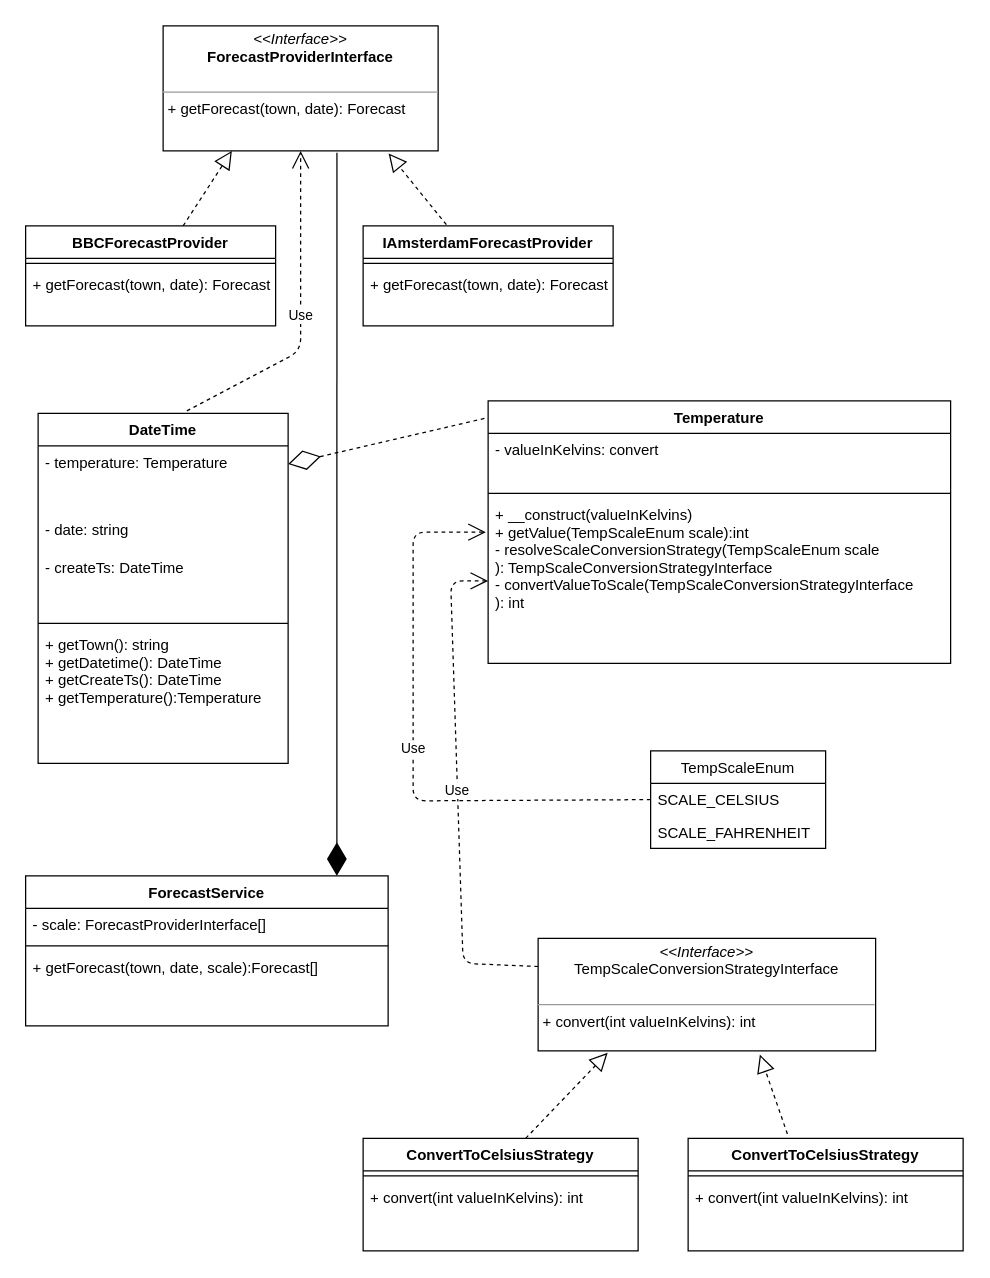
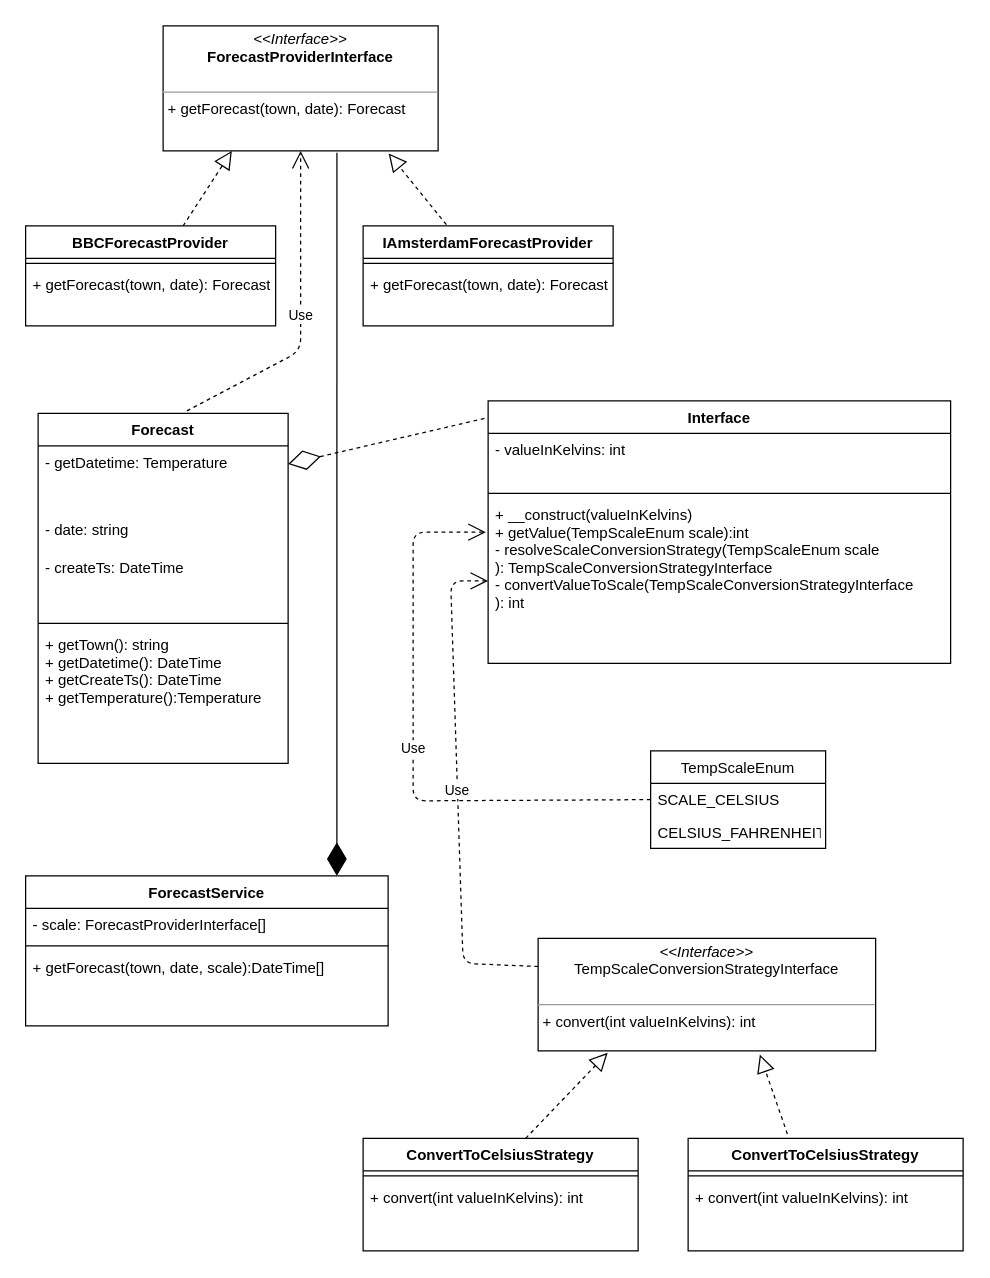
(719, 418) -> (719, 418)
(163, 430) -> (163, 430)
(588, 450) -> (570, 450)
(148, 463) -> (146, 463)
(725, 833) -> (733, 833)
(199, 968) -> (198, 968)
